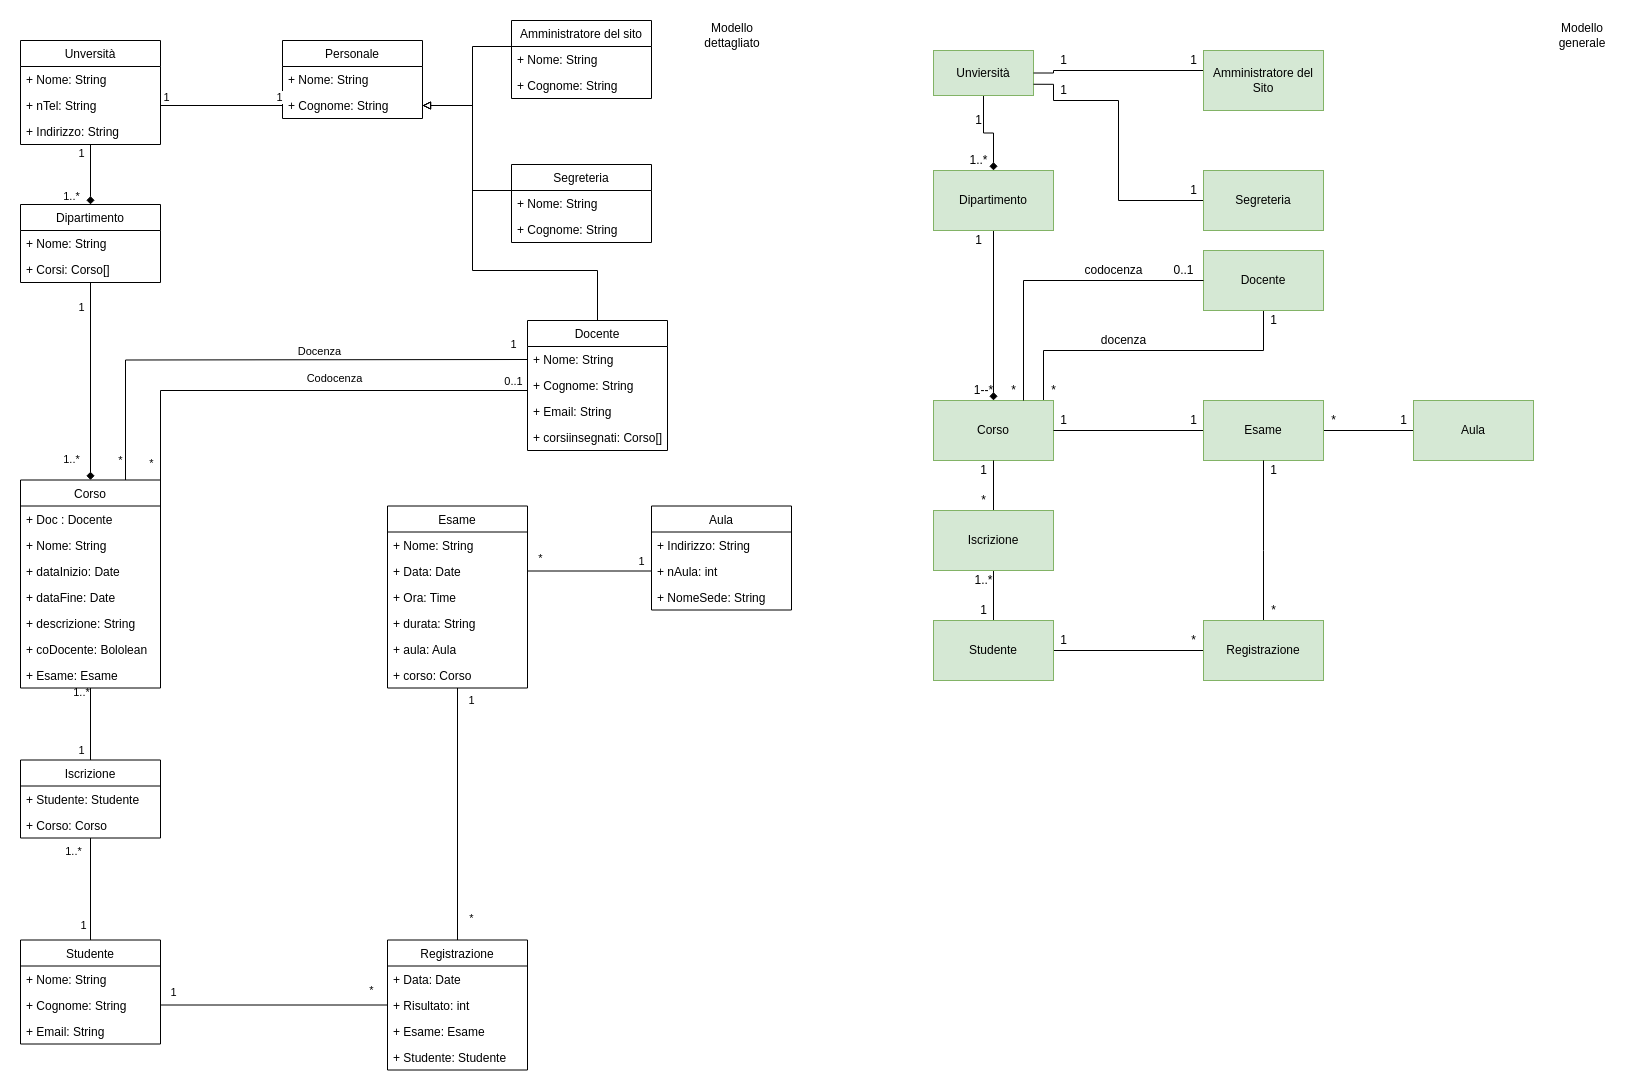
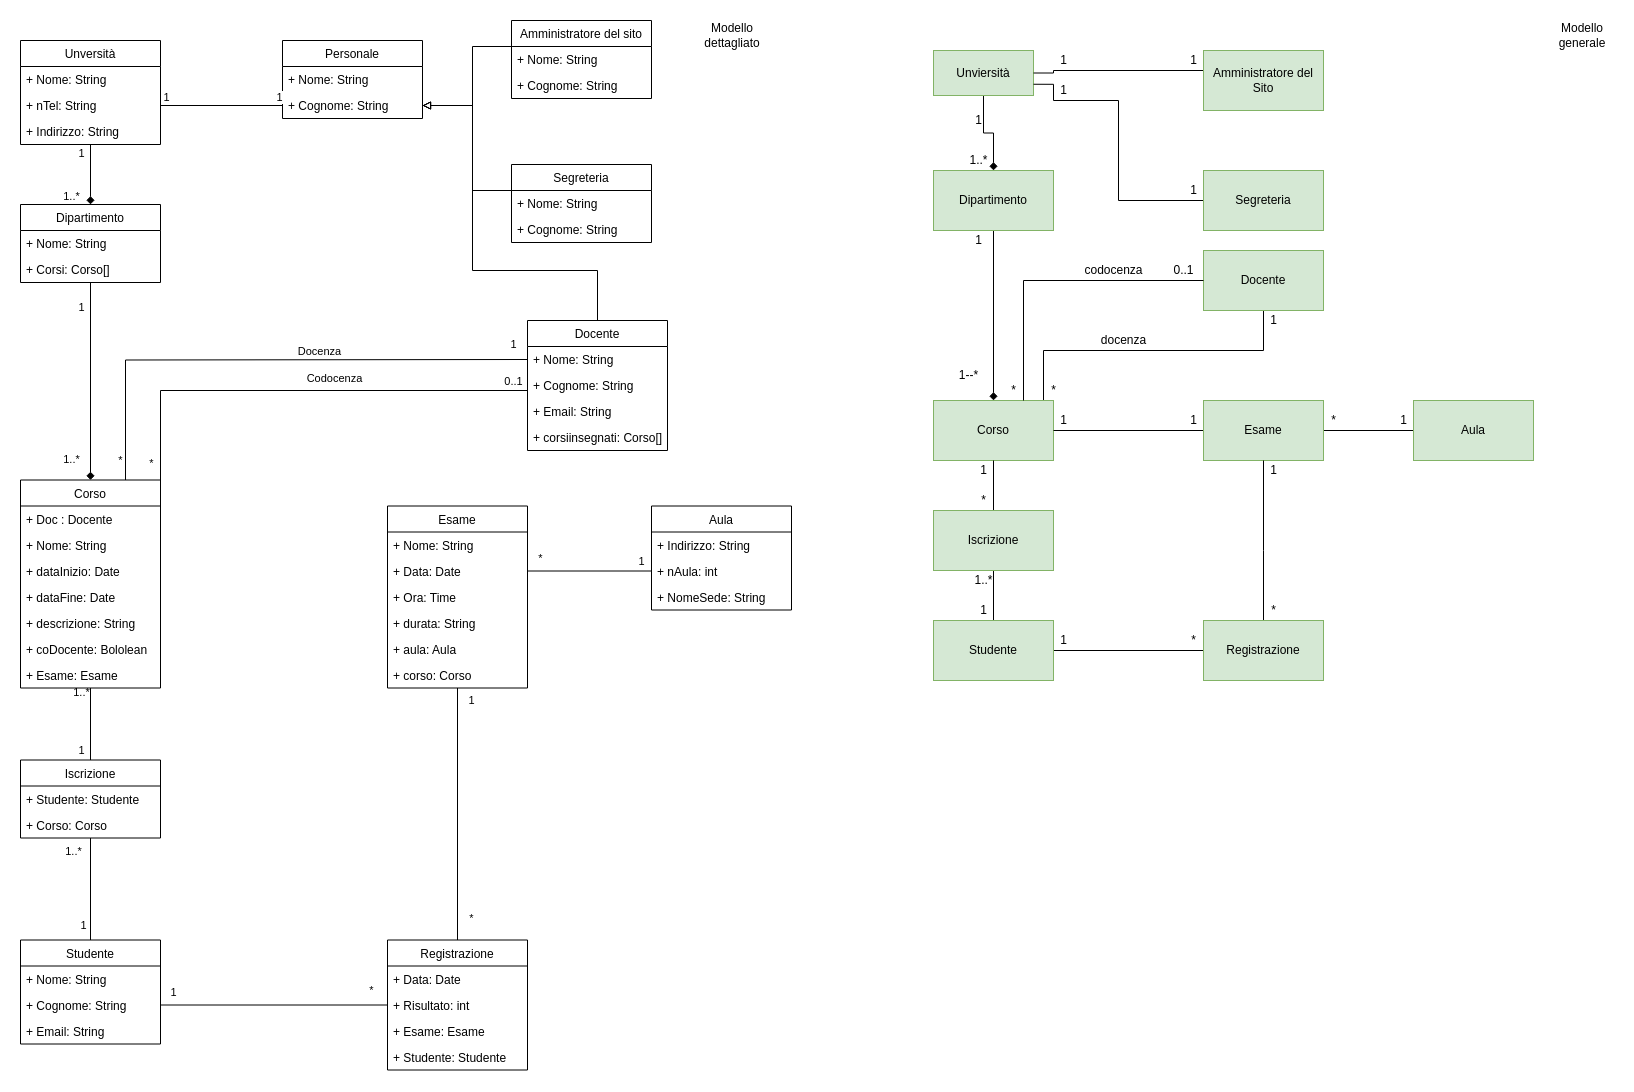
(984, 391) -> (969, 376)
